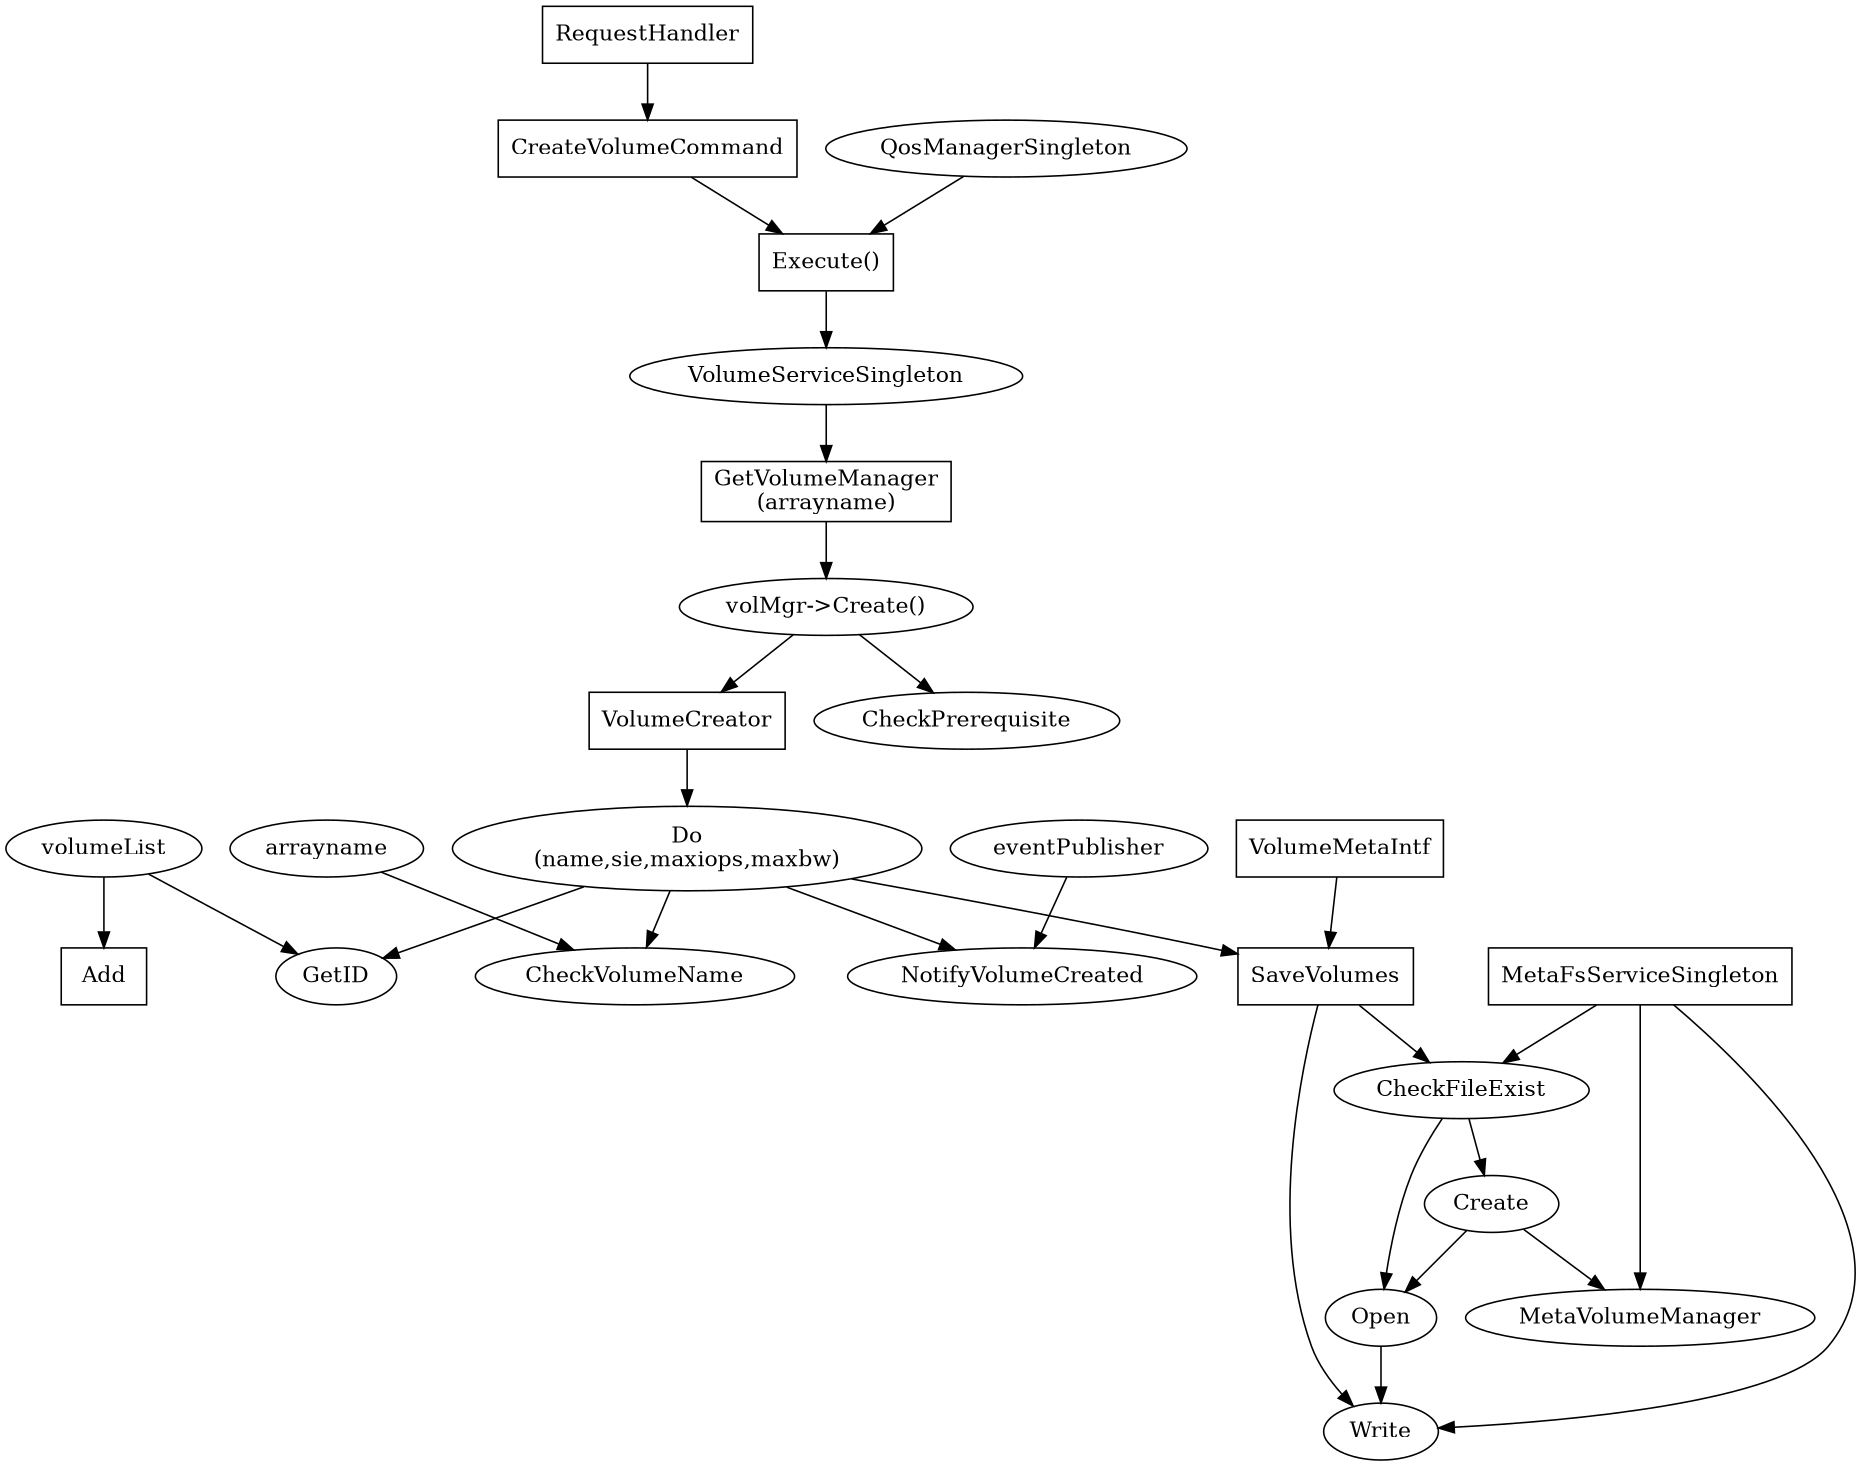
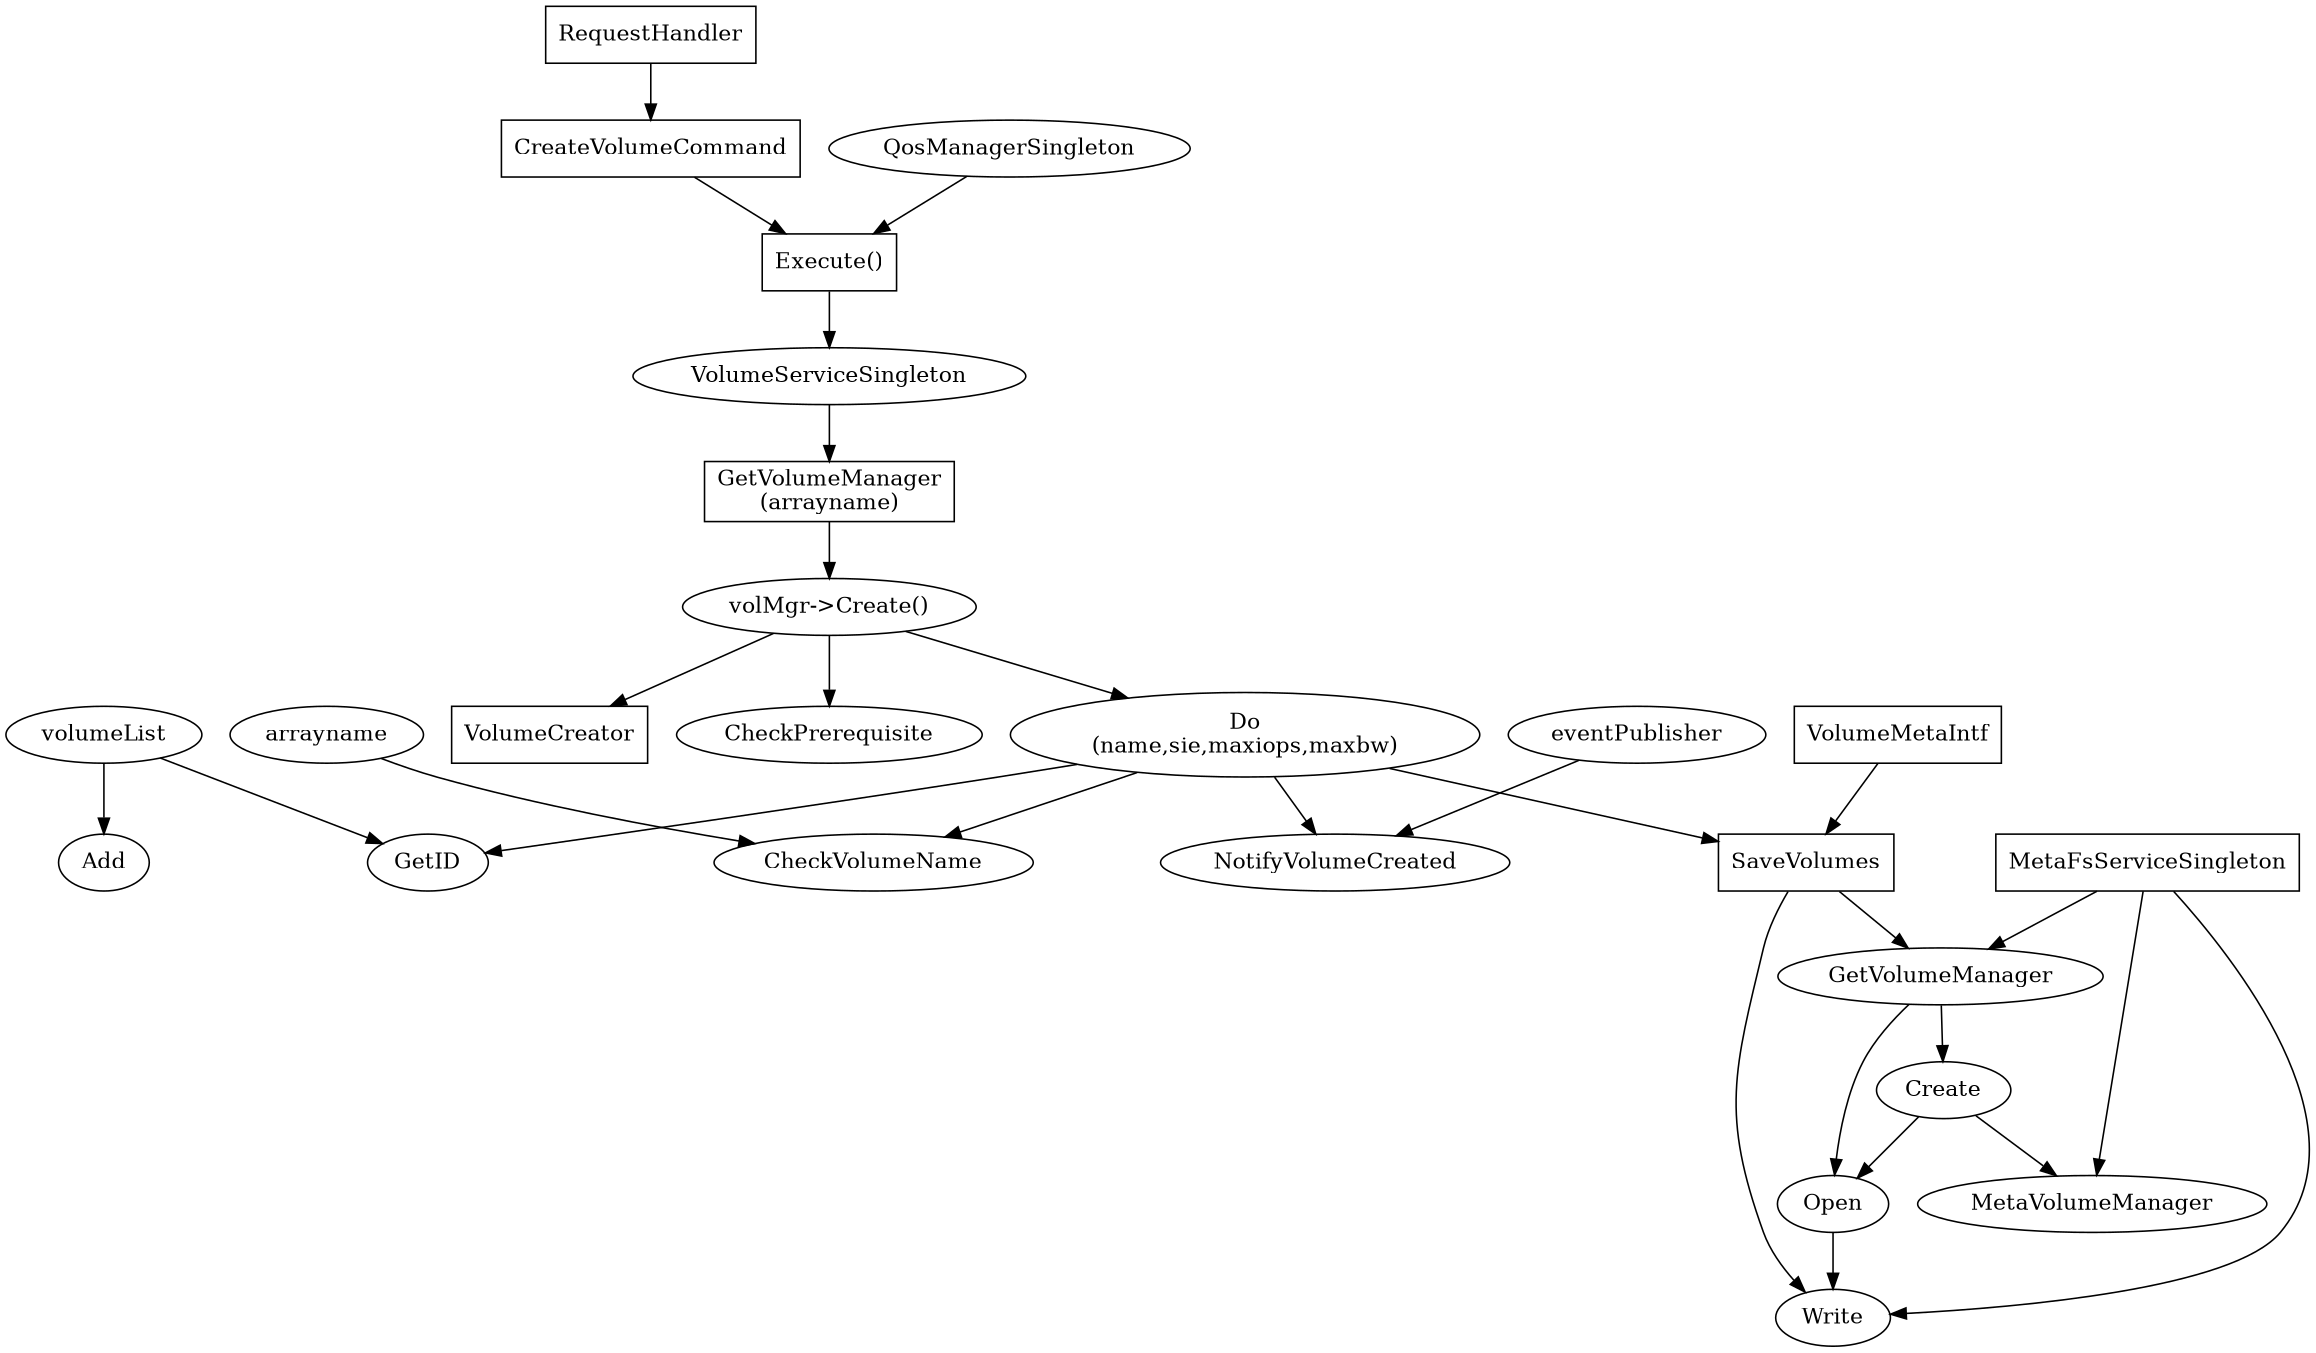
(687, 769) -> (1009, 662)
(104, 976) -> (104, 863)
(1462, 1090) -> (1940, 976)
